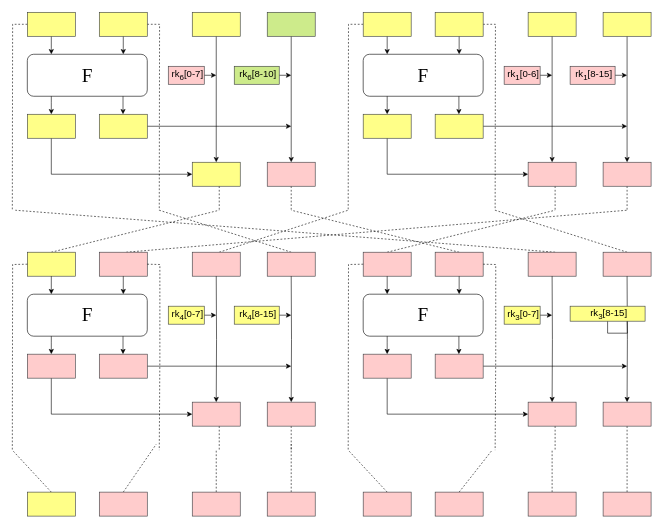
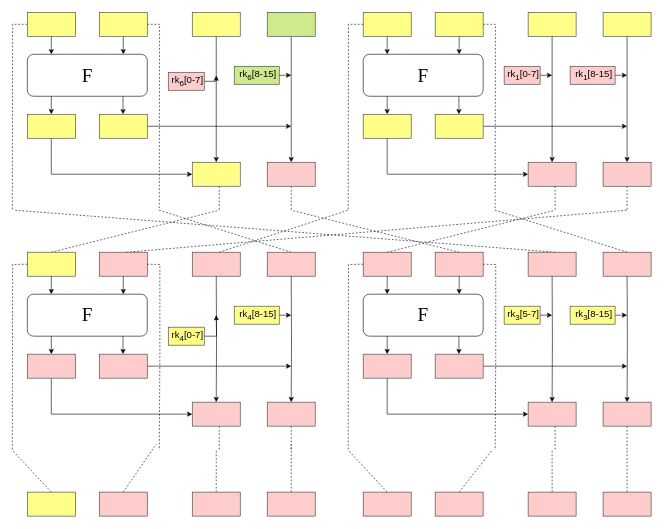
(186, 75) -> (186, 81)
(257, 75) -> (257, 75)
(522, 75) -> (522, 75)
(608, 314) -> (593, 315)
(186, 315) -> (186, 336)
(522, 315) -> (522, 315)
